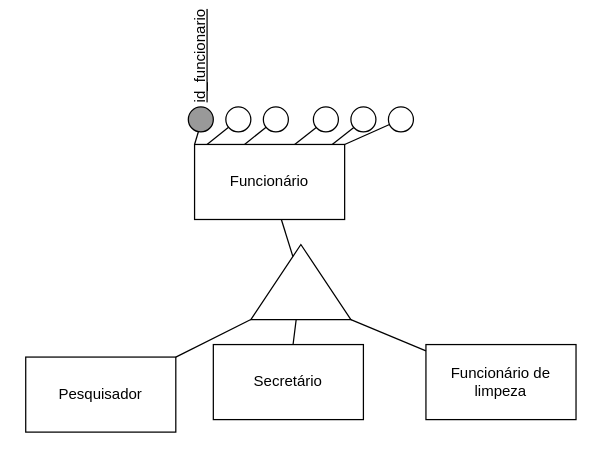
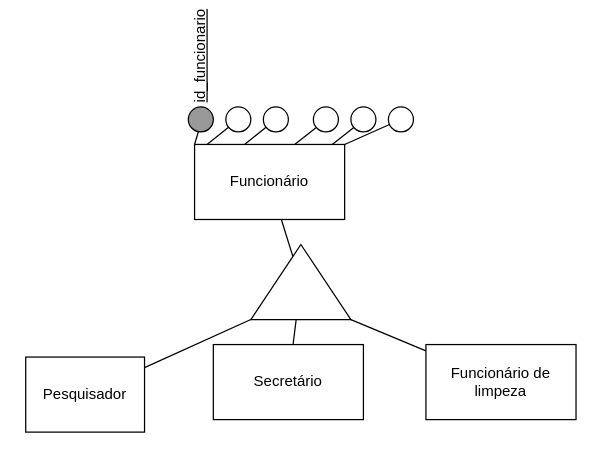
(101, 394) -> (85, 394)
